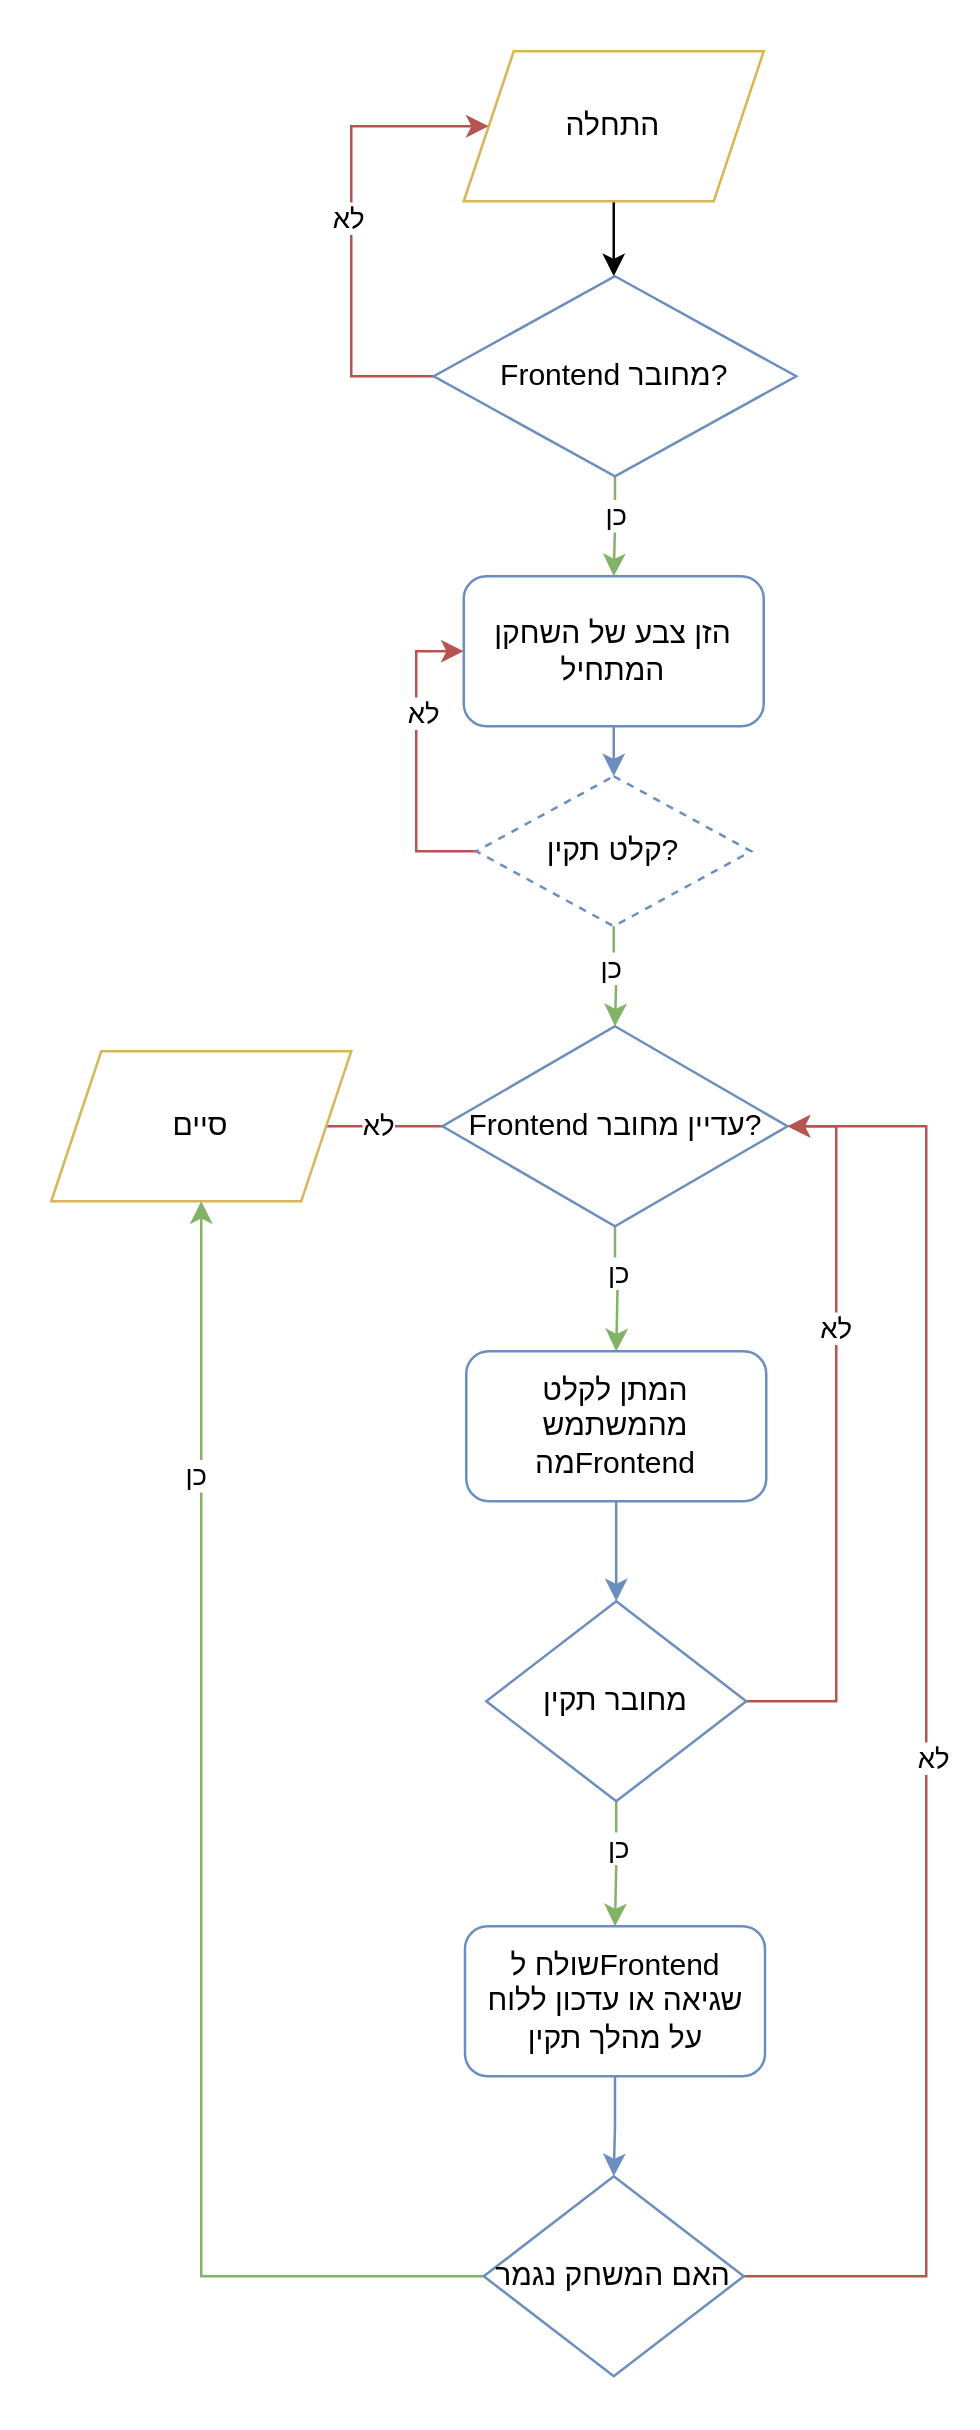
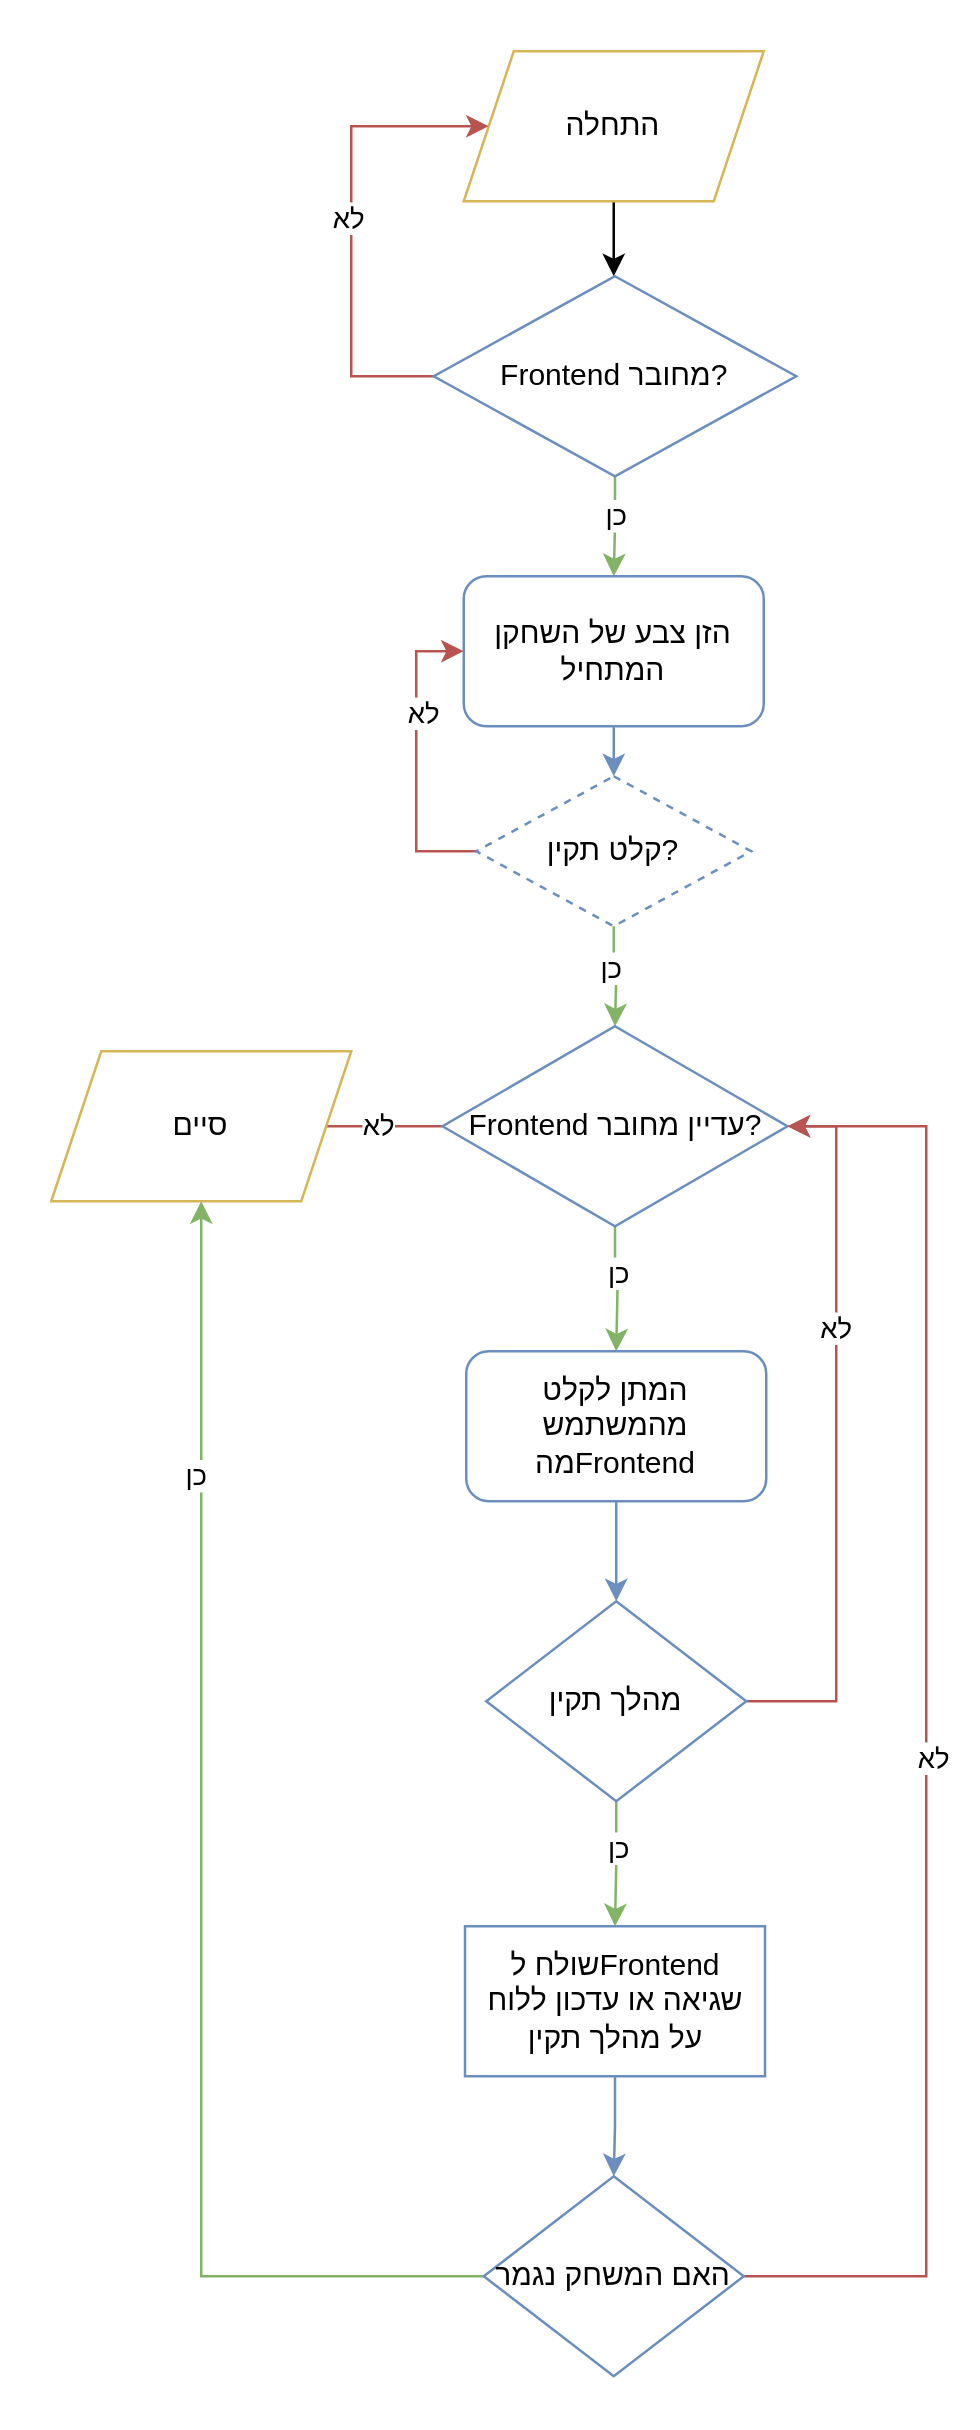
(616, 1701) -> (616, 1701)
(615, 2001) -> (615, 2001)
